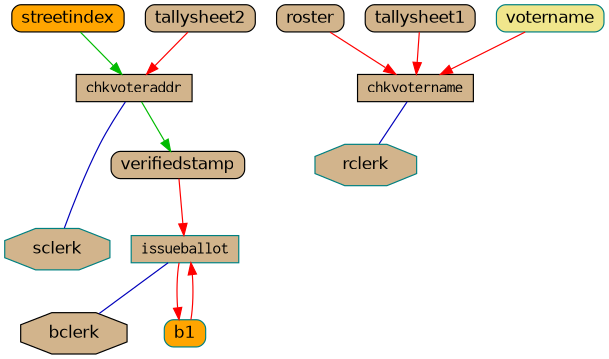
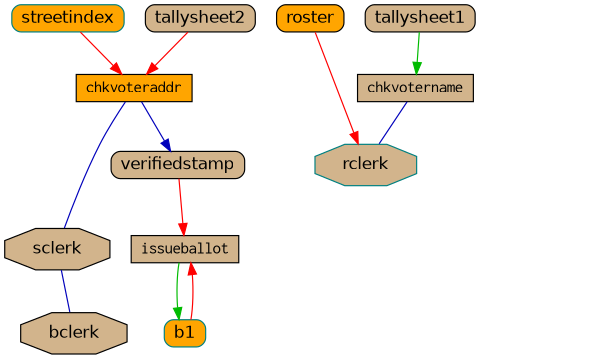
(68, 18) -> (68, 18)
(310, 18) -> (310, 18)
(550, 18) -> none
(418, 47) -> (418, 47)
(97, 49) -> (97, 49)
(358, 50) -> (335, 83)
(134, 88) -> (134, 88)
(153, 121) -> (153, 121)
(57, 249) -> (57, 249)
(185, 249) -> (185, 249)
(177, 285) -> (177, 285)
(134, 288) -> (66, 291)
